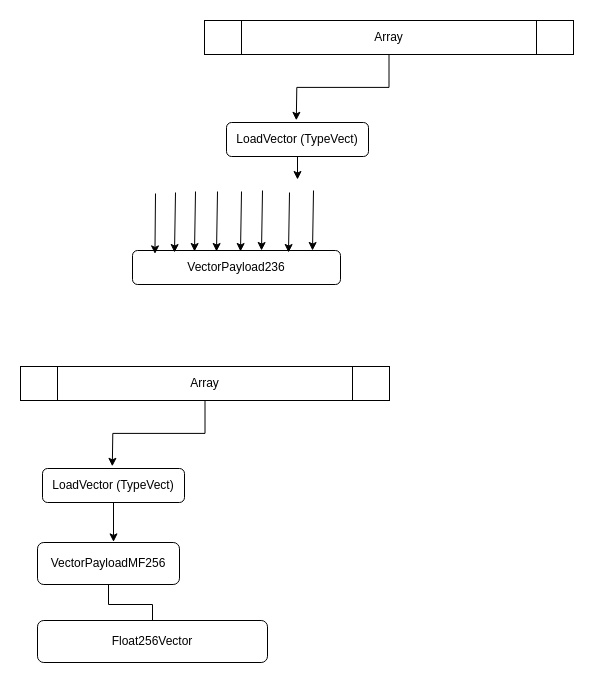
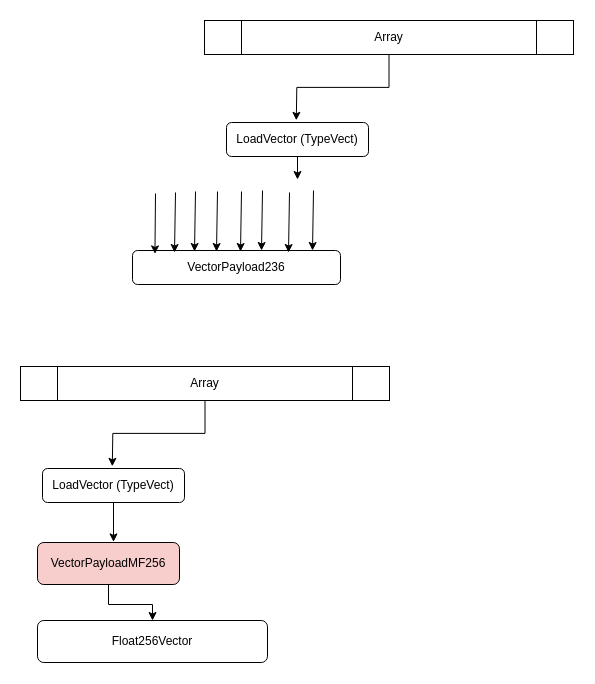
(109, 564) -> (109, 564)
(153, 615) -> (153, 612)
